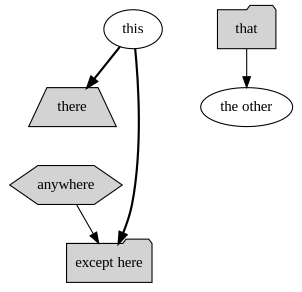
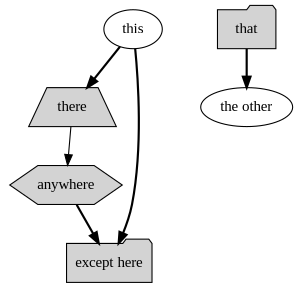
(247, 63) -> (247, 63)
none -> (70, 141)
(85, 219) -> (85, 219)
